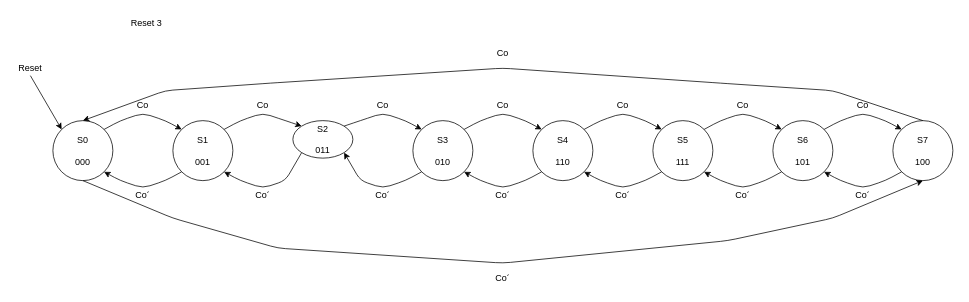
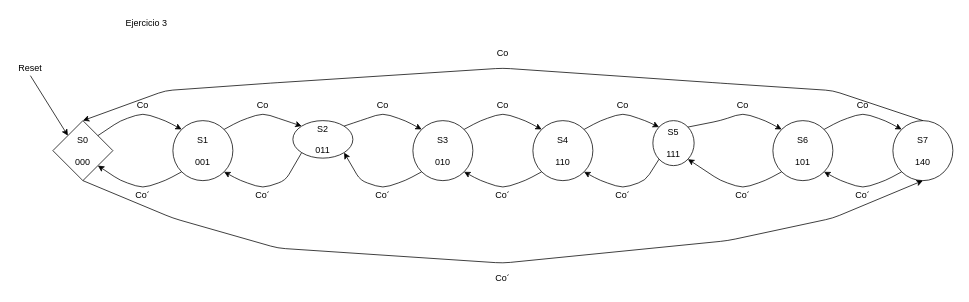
(147, 23) -> (147, 23)
(83, 150) -> (83, 150)
(683, 150) -> (674, 143)
(923, 150) -> (923, 150)
